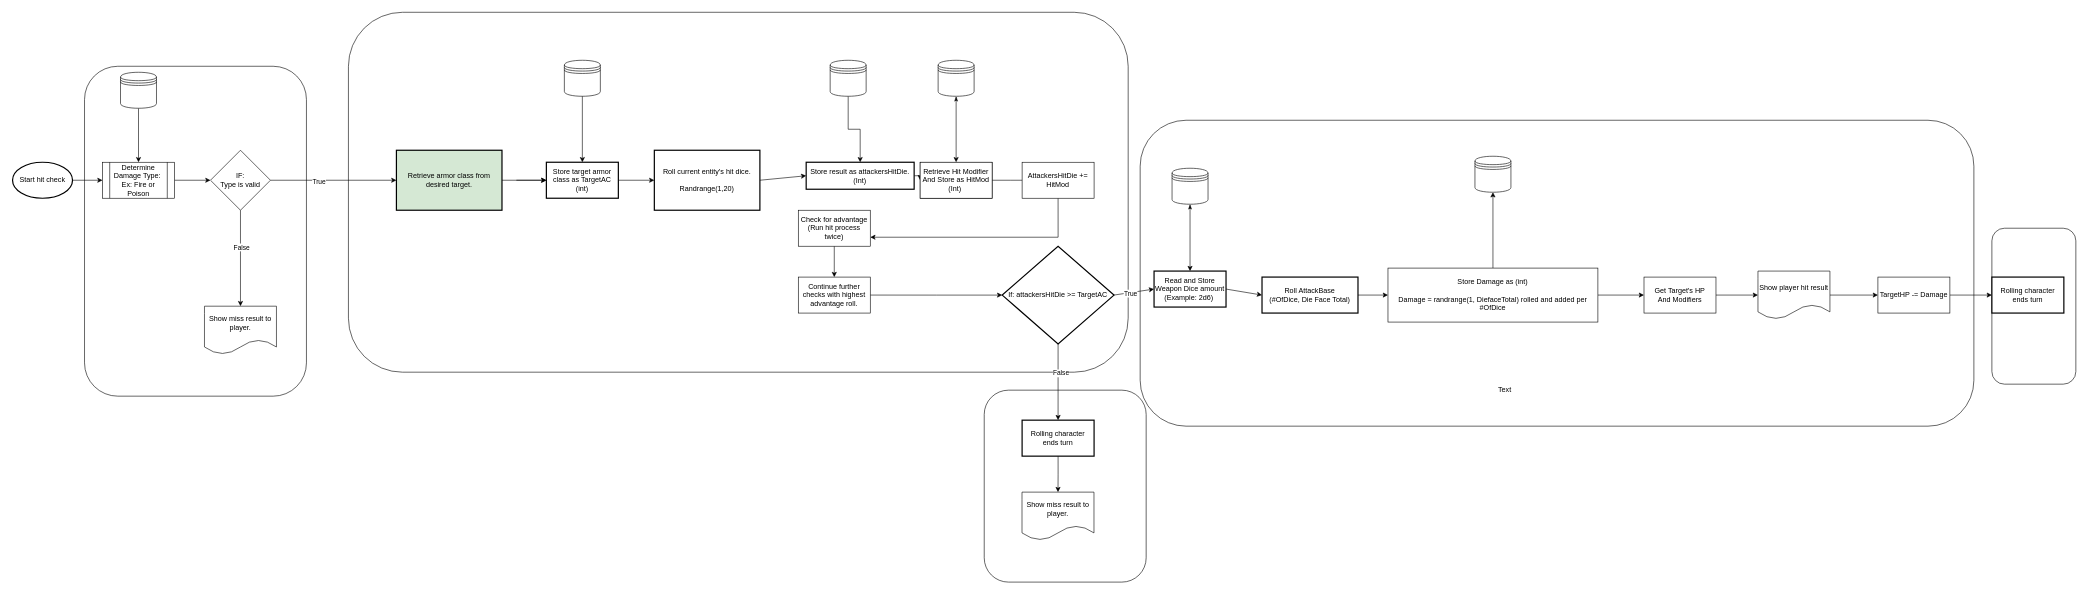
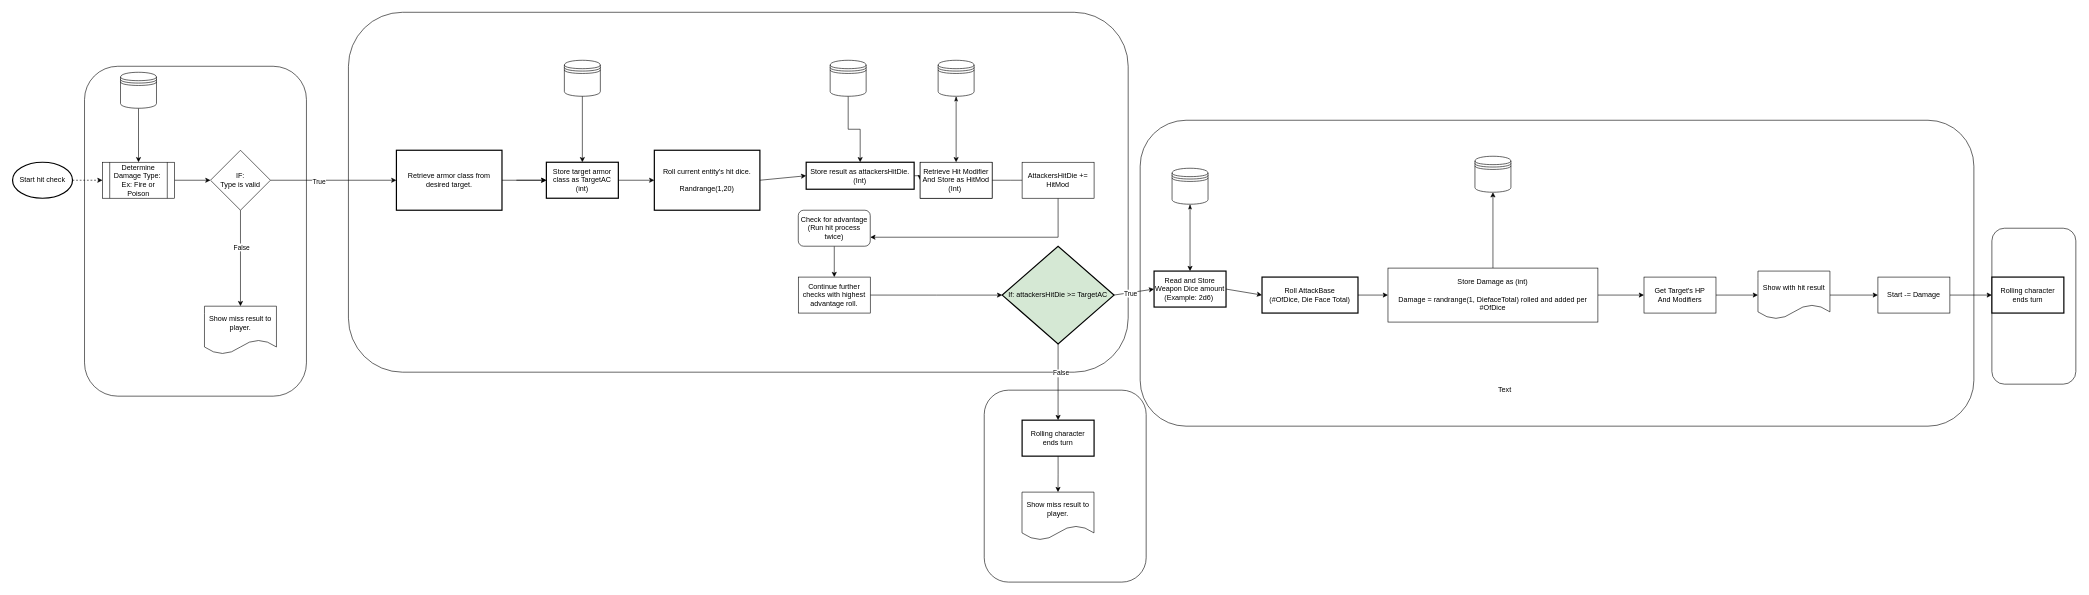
(85, 180) -> (85, 180)
(449, 180) -> (449, 180)
(834, 228) -> (834, 228)
(1794, 288) -> (1794, 288)
(1058, 295) -> (1058, 295)
(1914, 295) -> (1914, 295)
